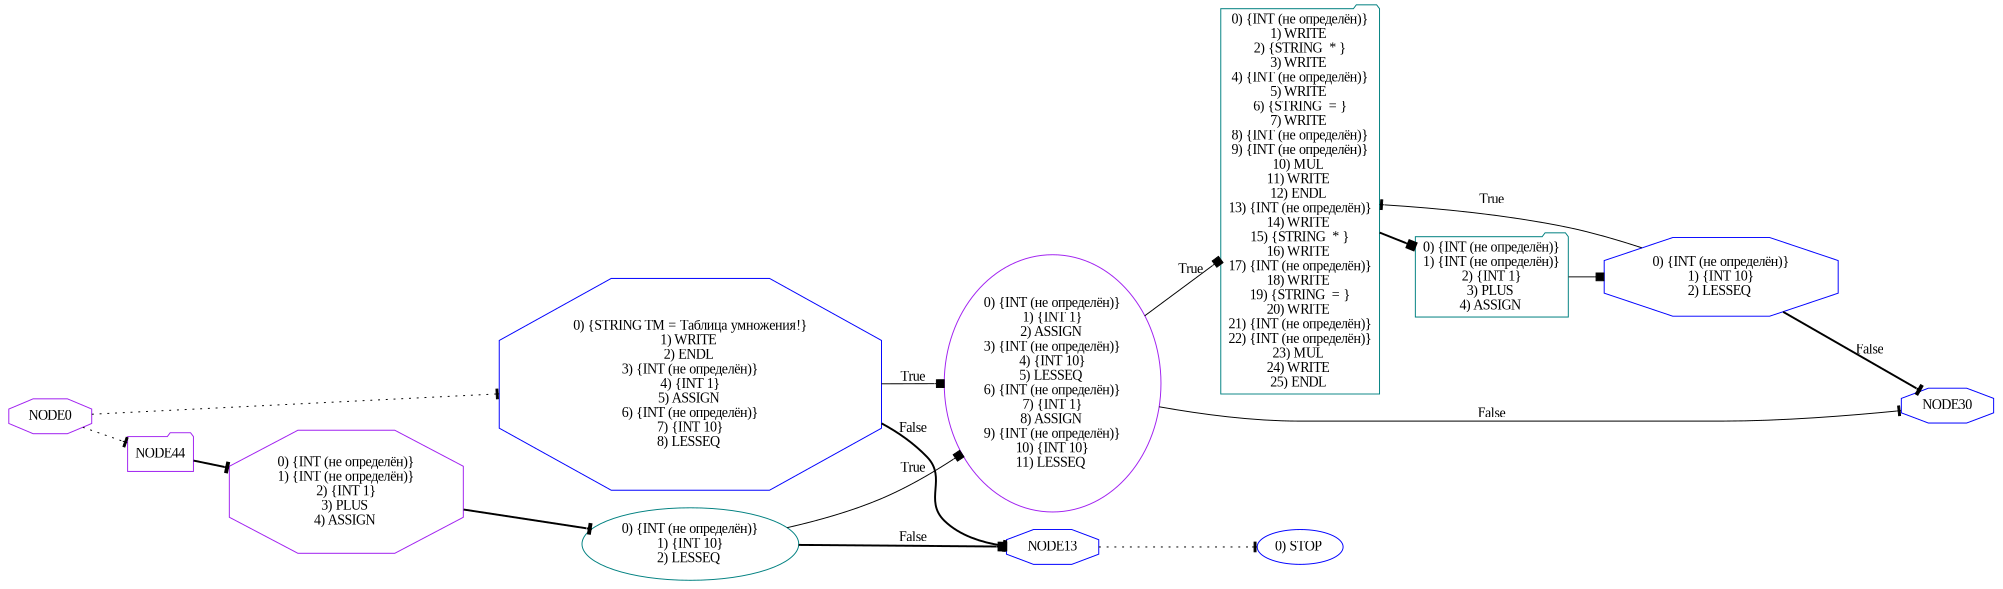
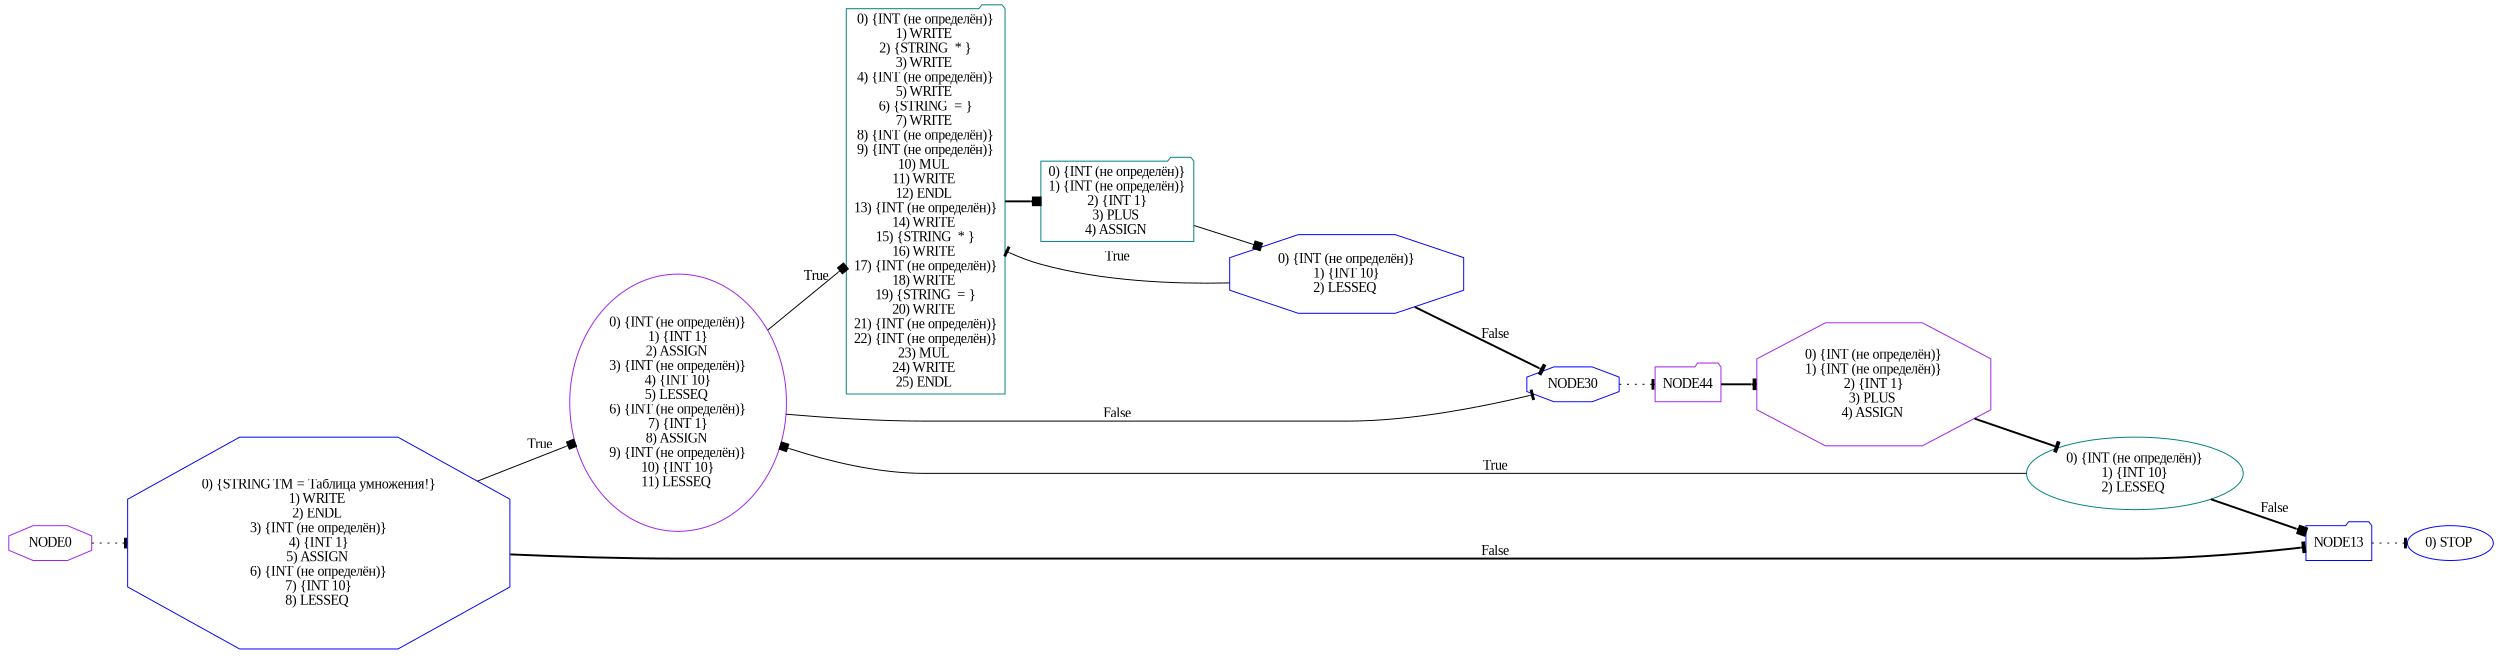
(103, 434) -> (1635, 384)
(1053, 547) -> (2339, 543)
